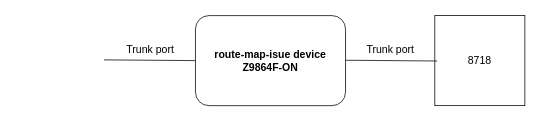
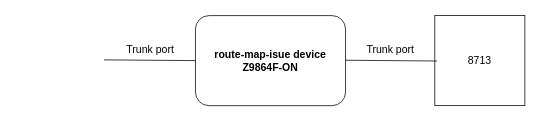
(480, 60) -> (480, 60)
